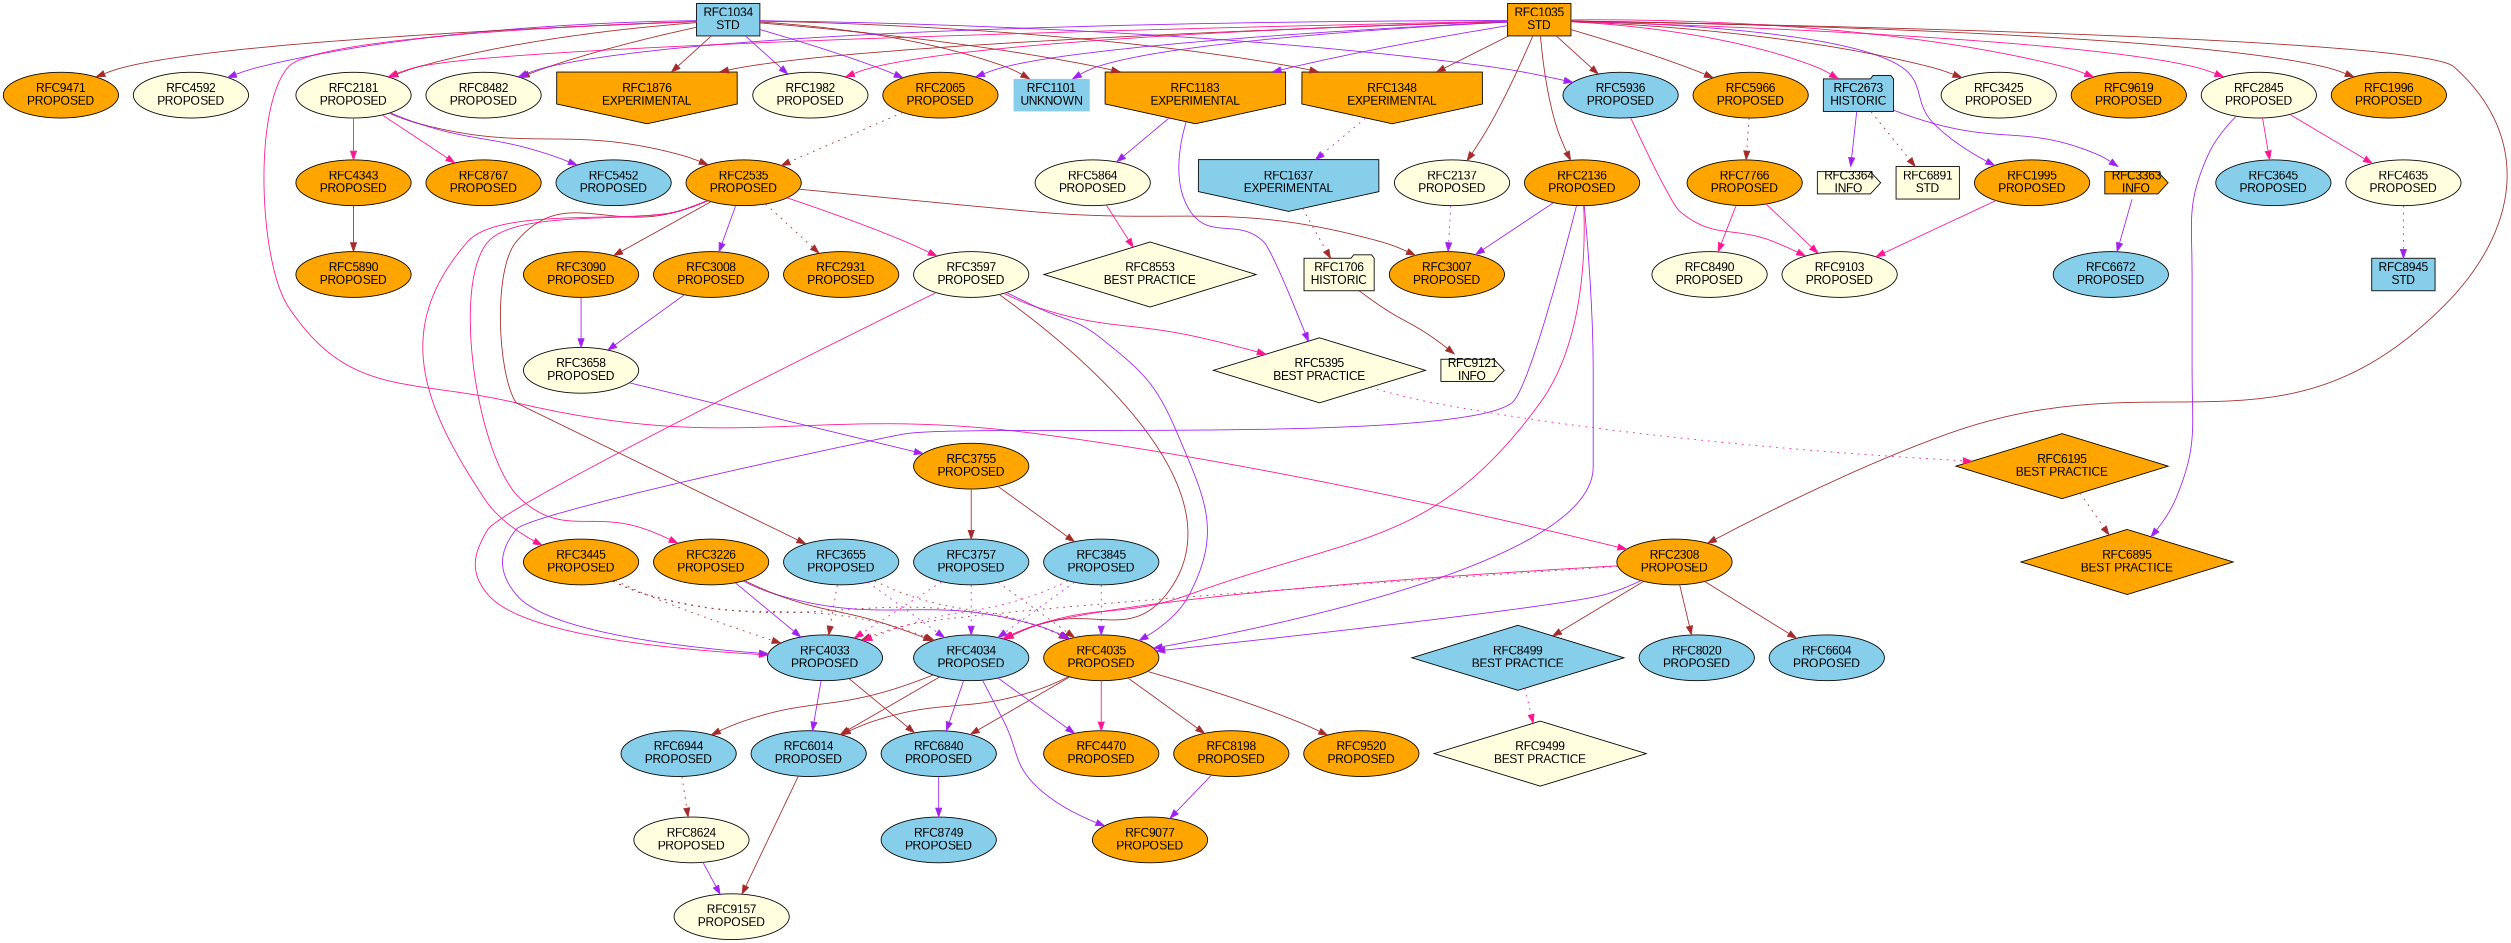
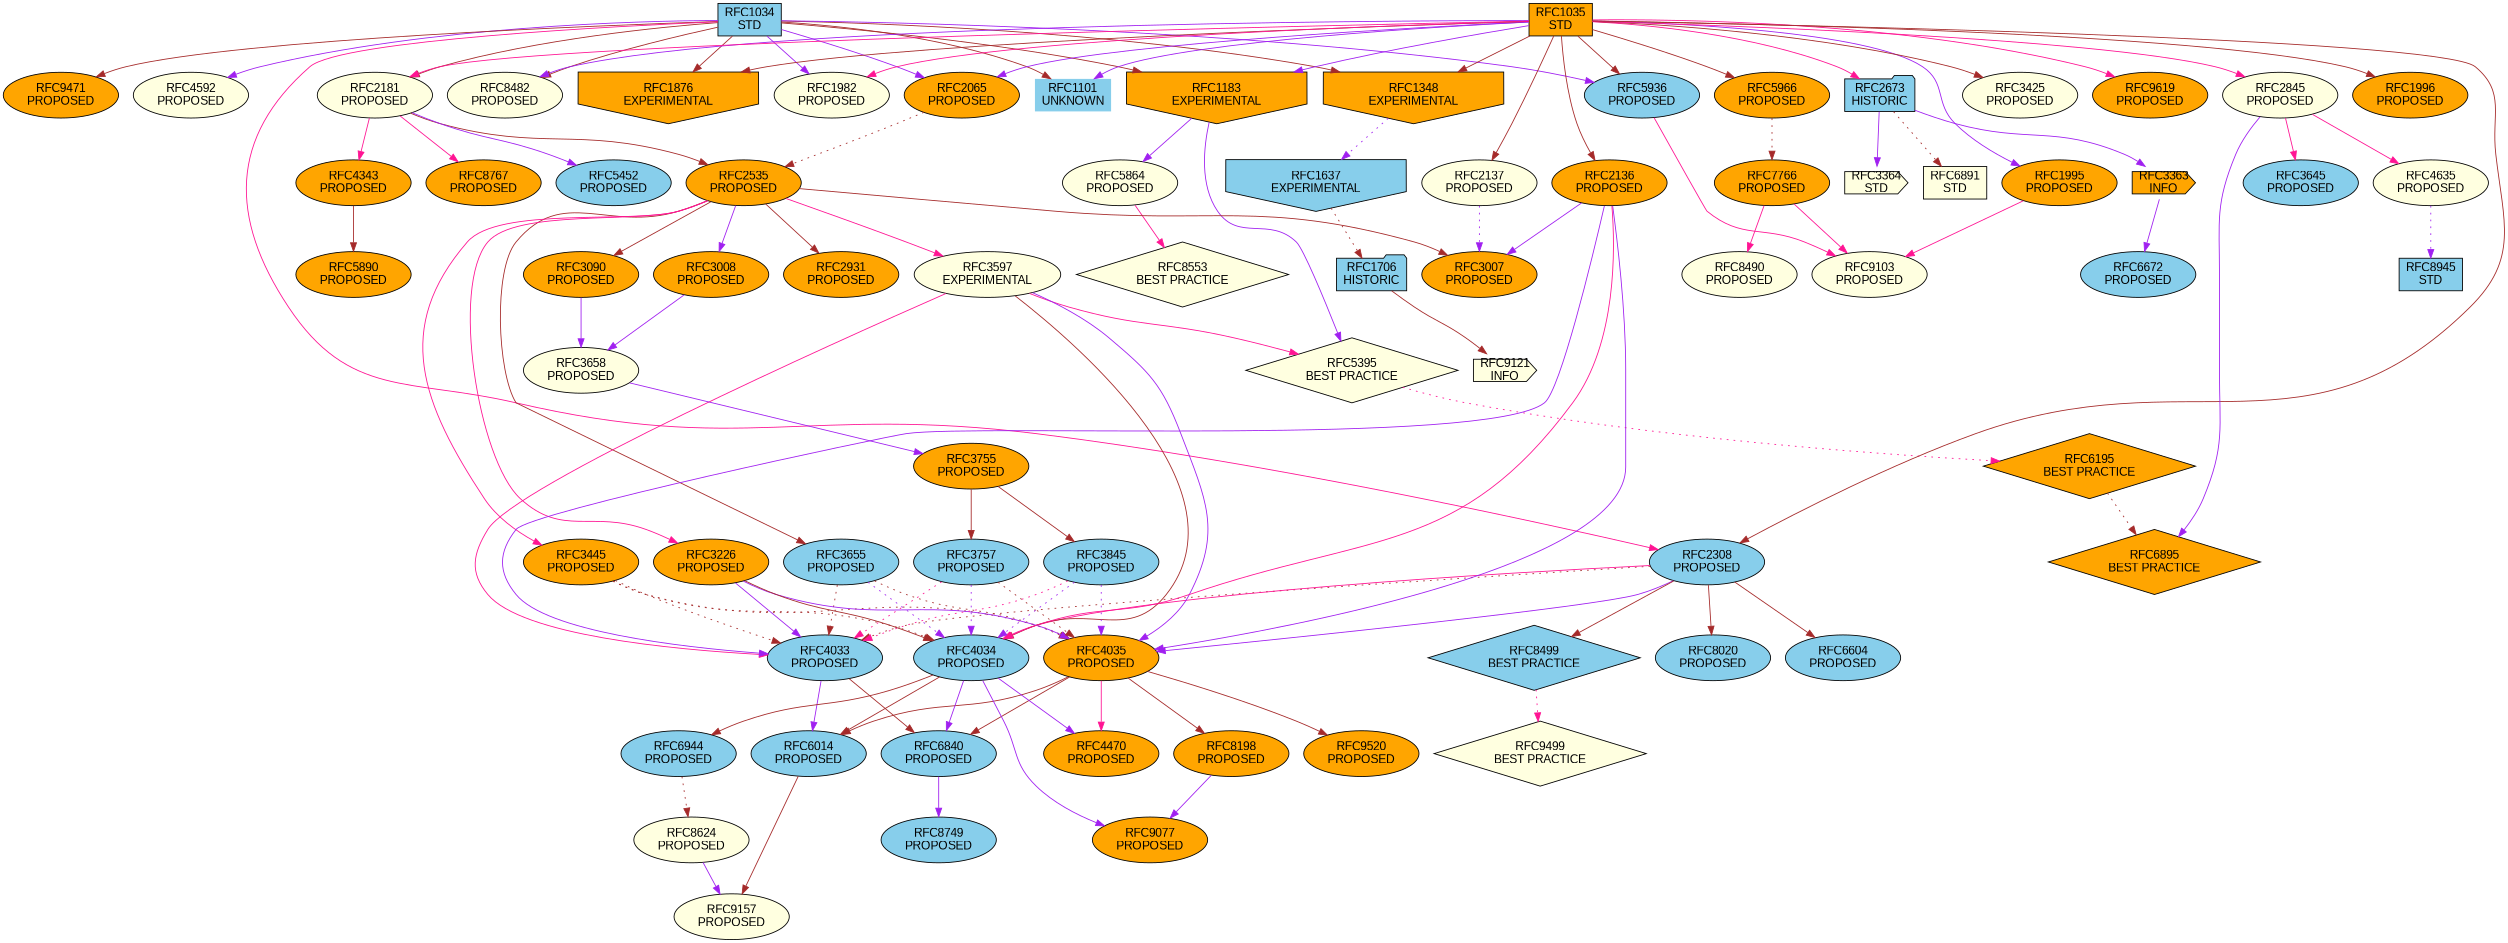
(1849, 183) -> (1876, 183)
(789, 225) -> (789, 225)
(971, 274) -> (987, 274)
(1339, 274) -> (1372, 274)
(1674, 562) -> (1707, 562)
